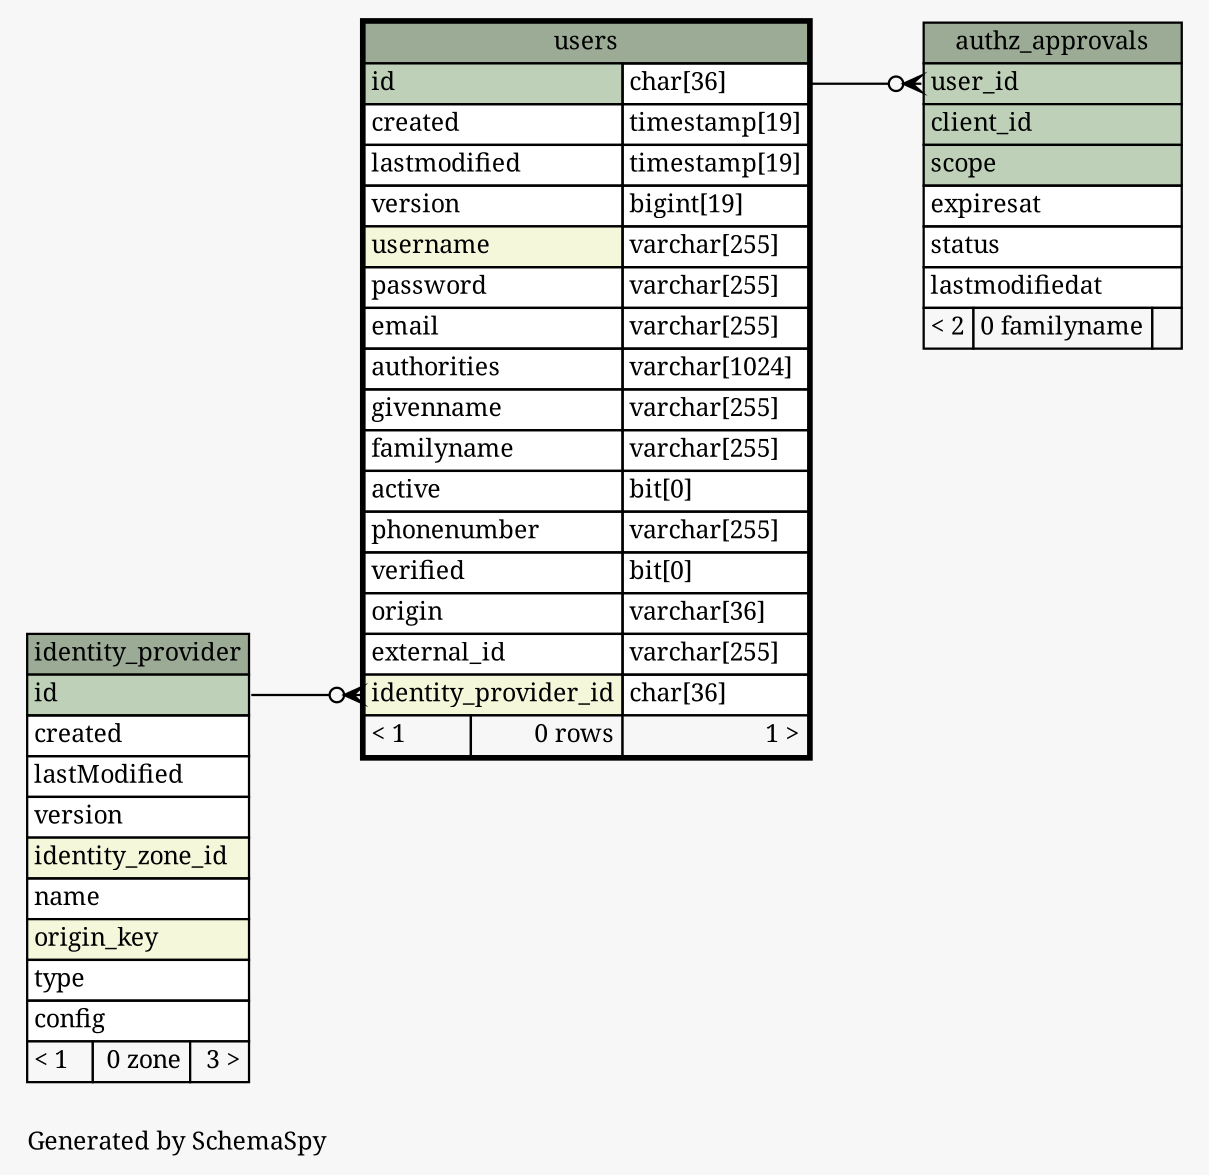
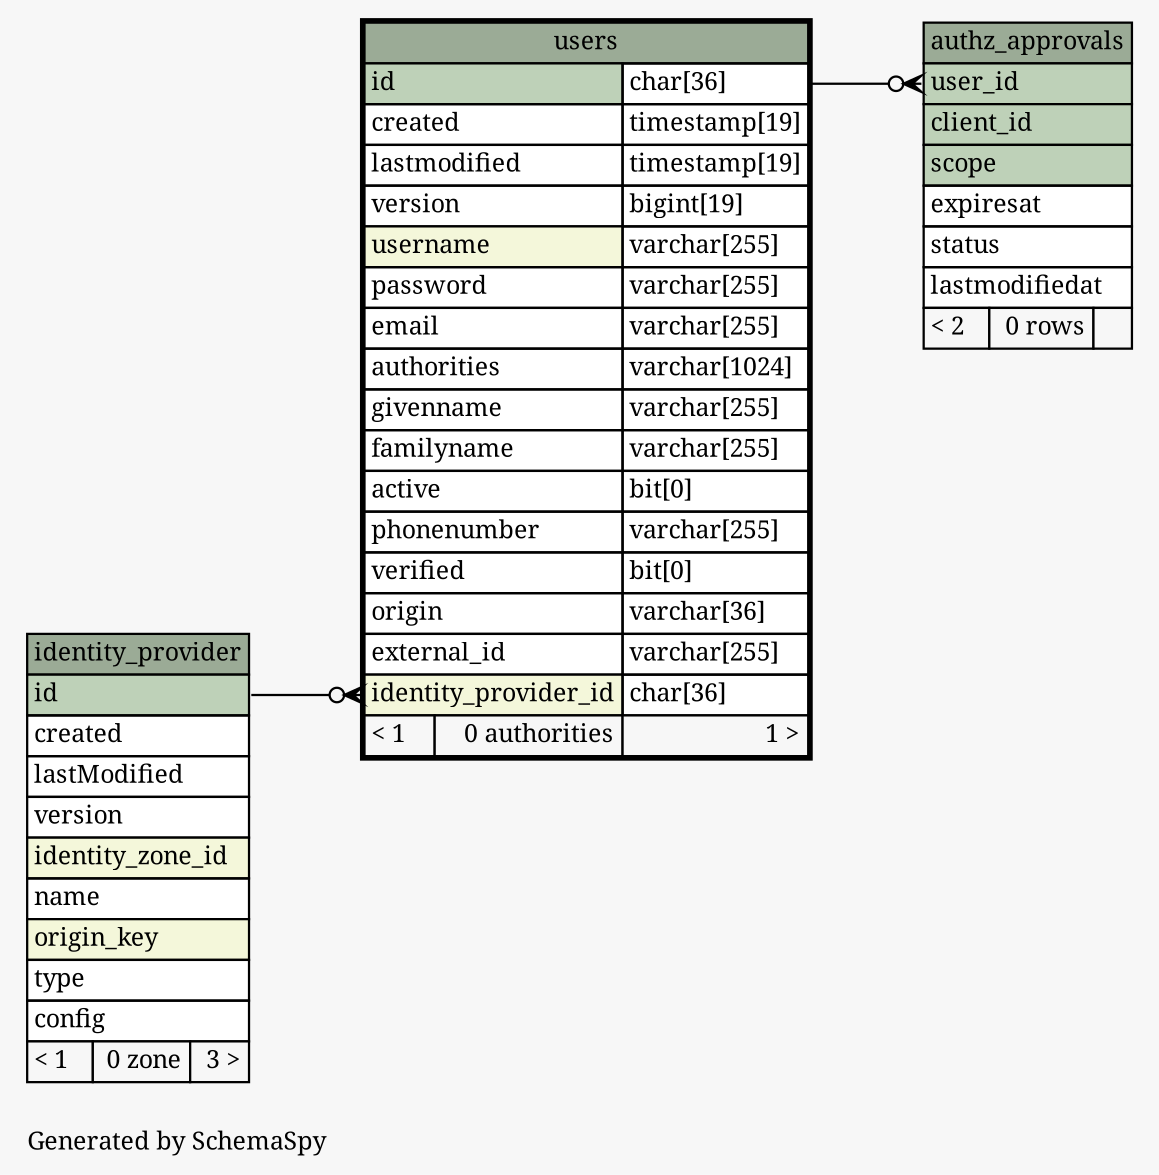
(1063, 327) -> (1046, 327)
(575, 735) -> (540, 735)
